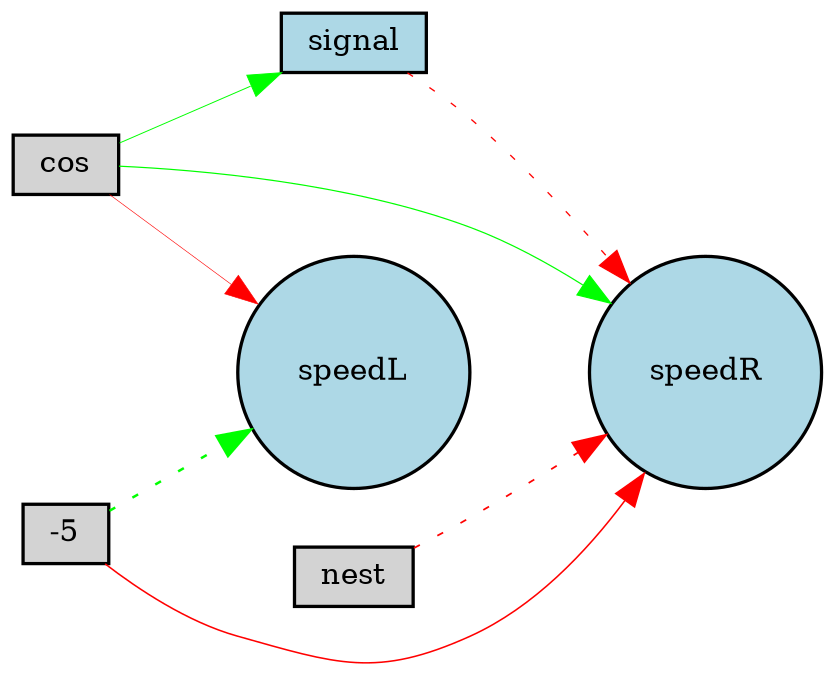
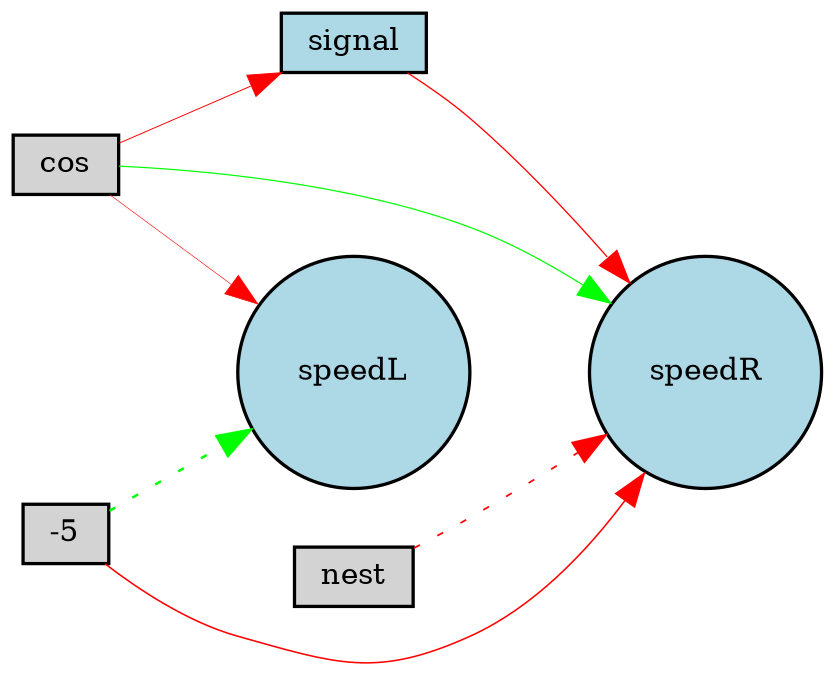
(185, 115) -> (185, 115)
(513, 158) -> (513, 158)
